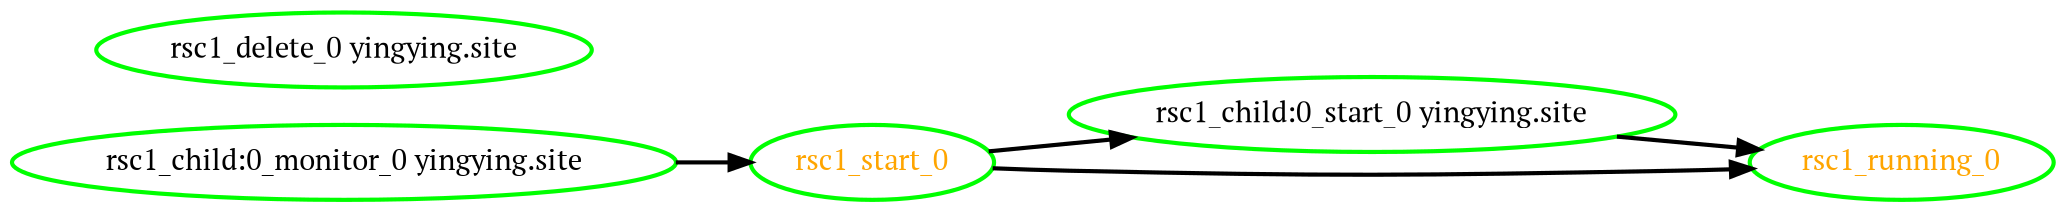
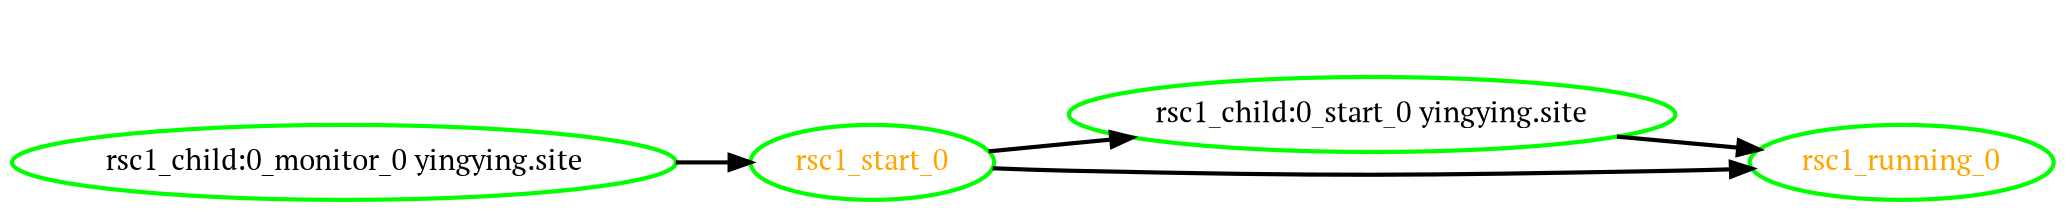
(344, 50) -> none
